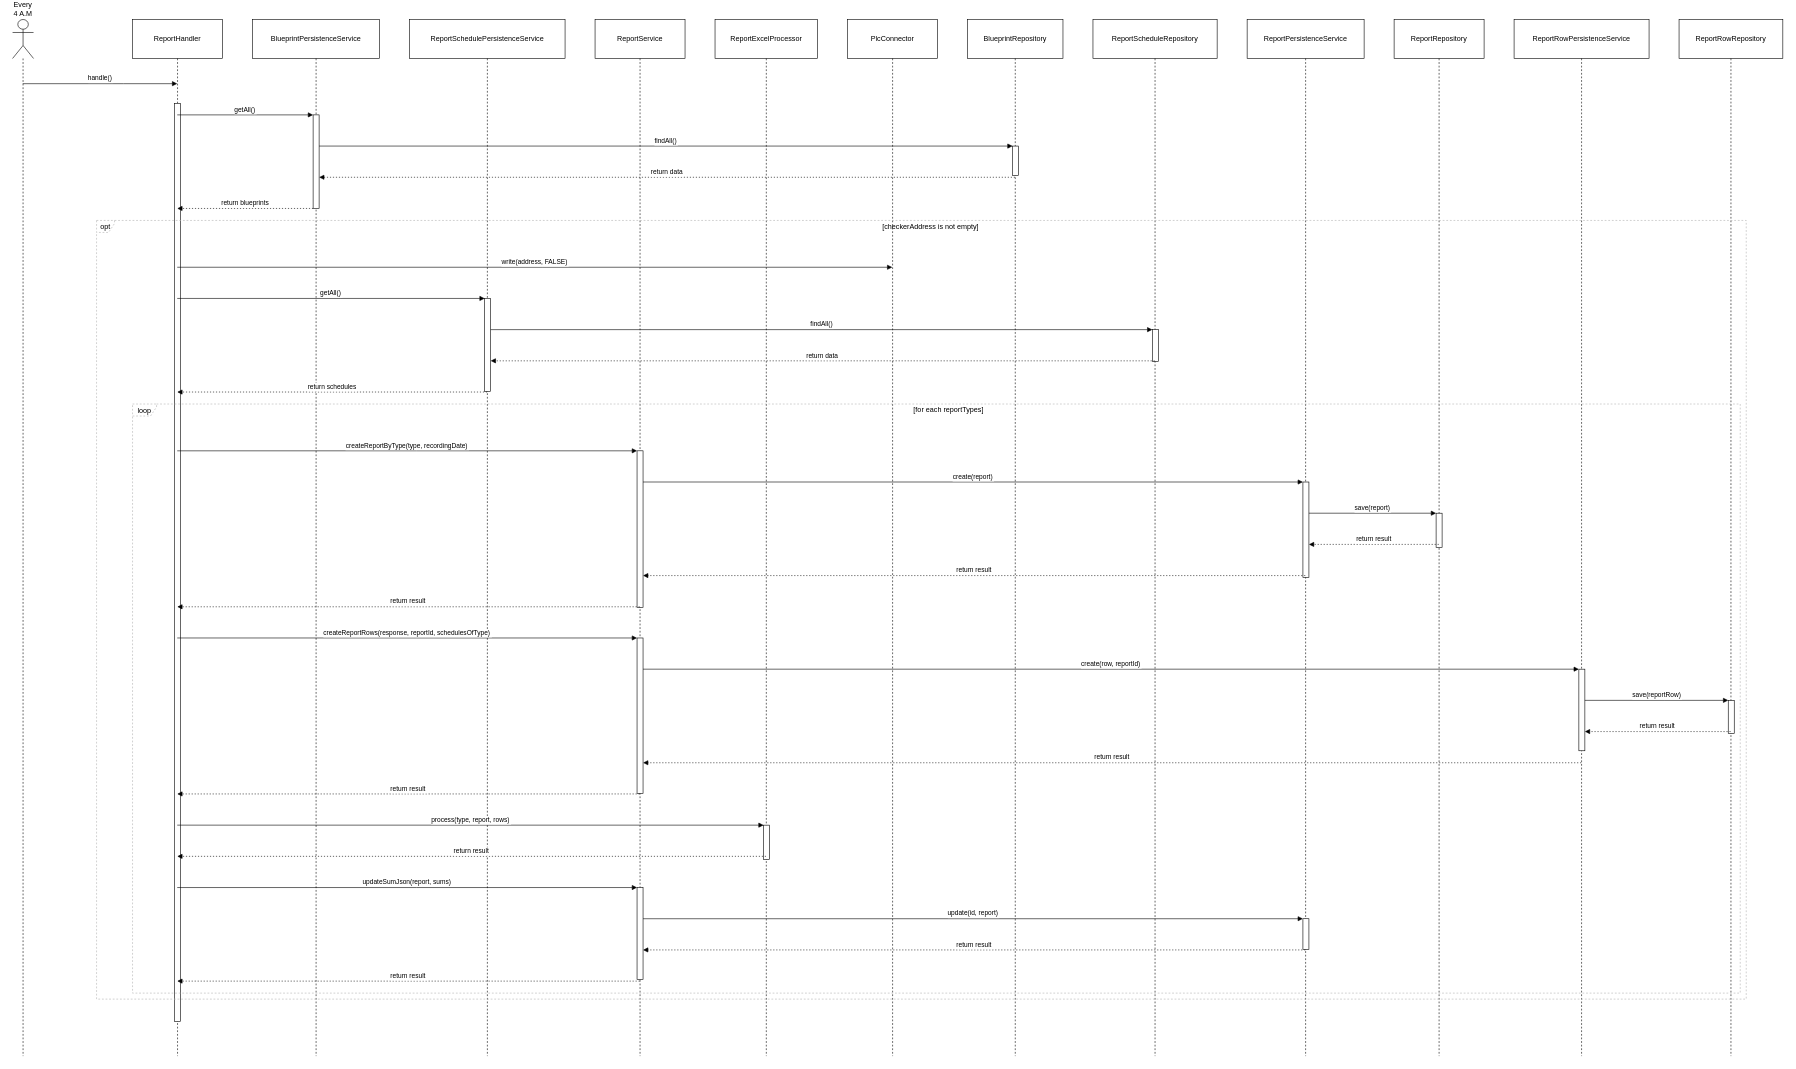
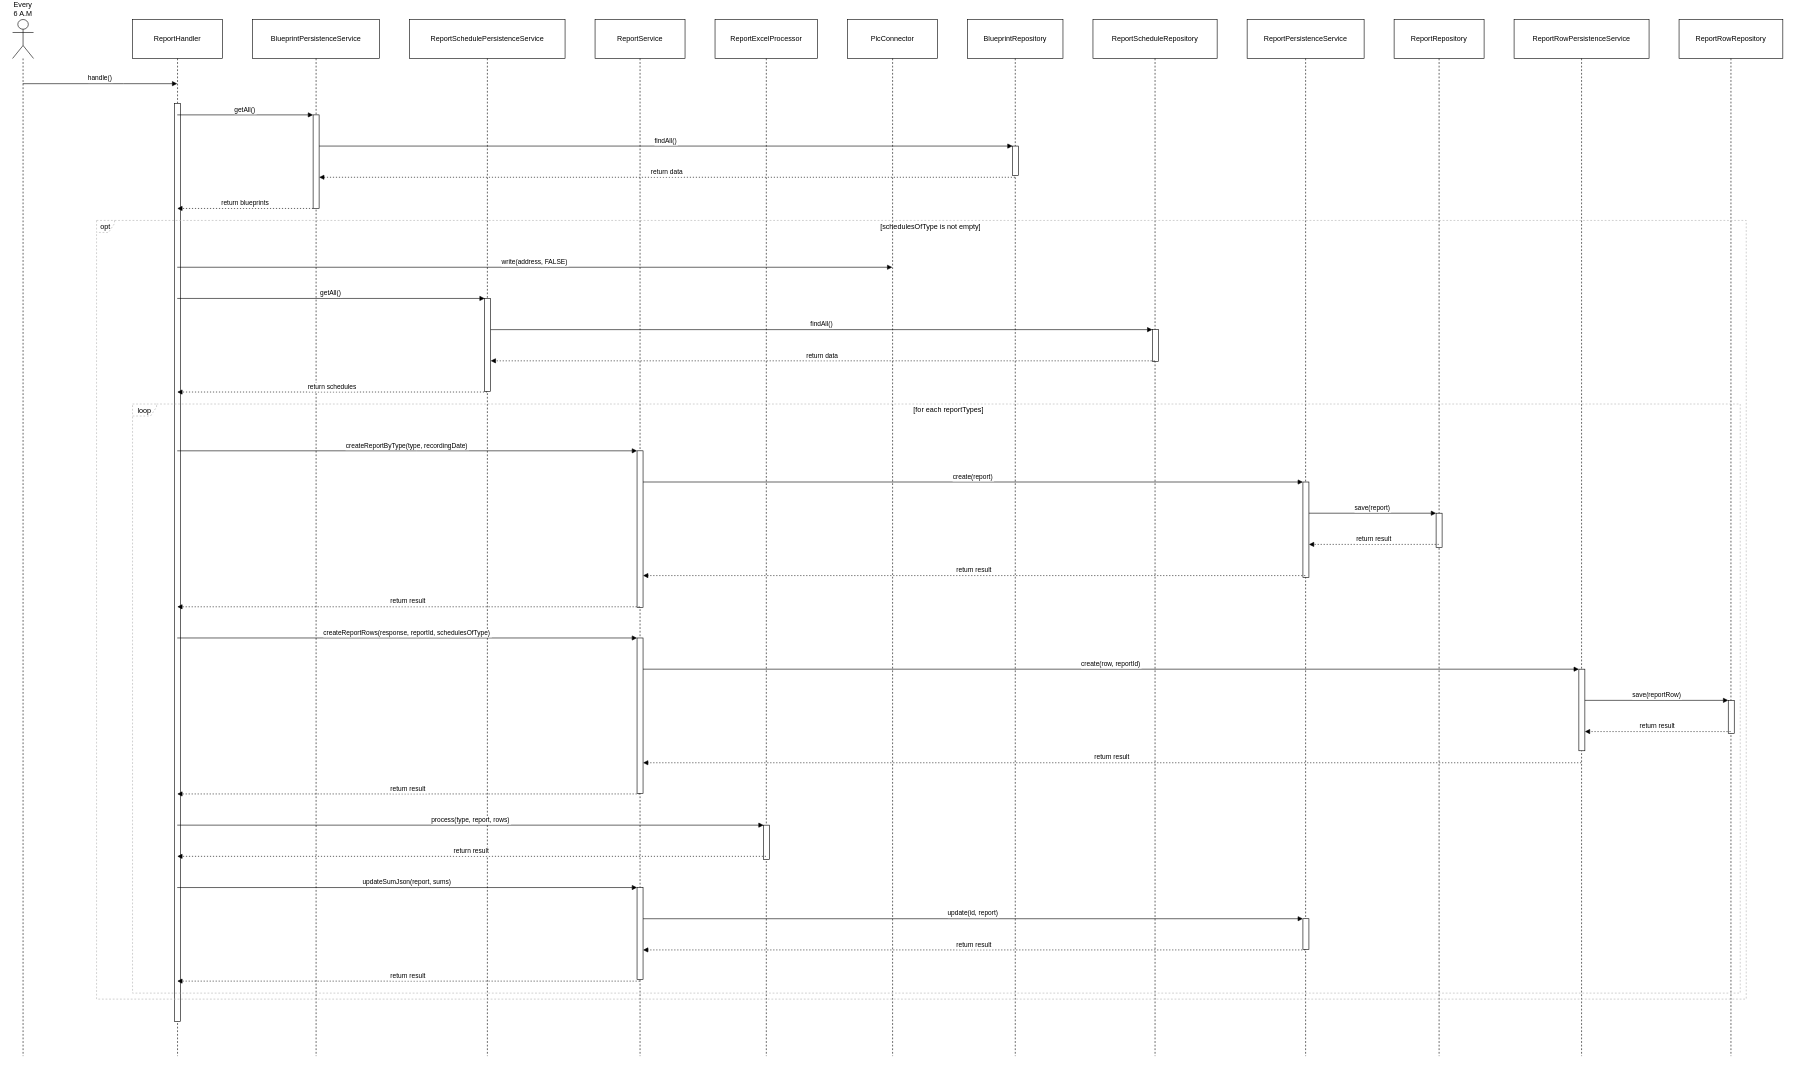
(23, 9) -> (23, 9)
(931, 227) -> (931, 227)
